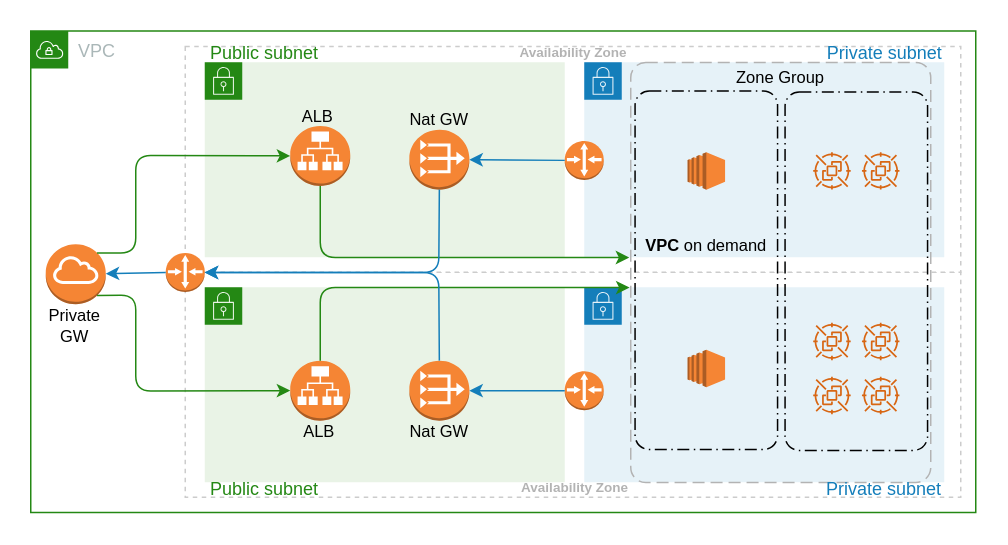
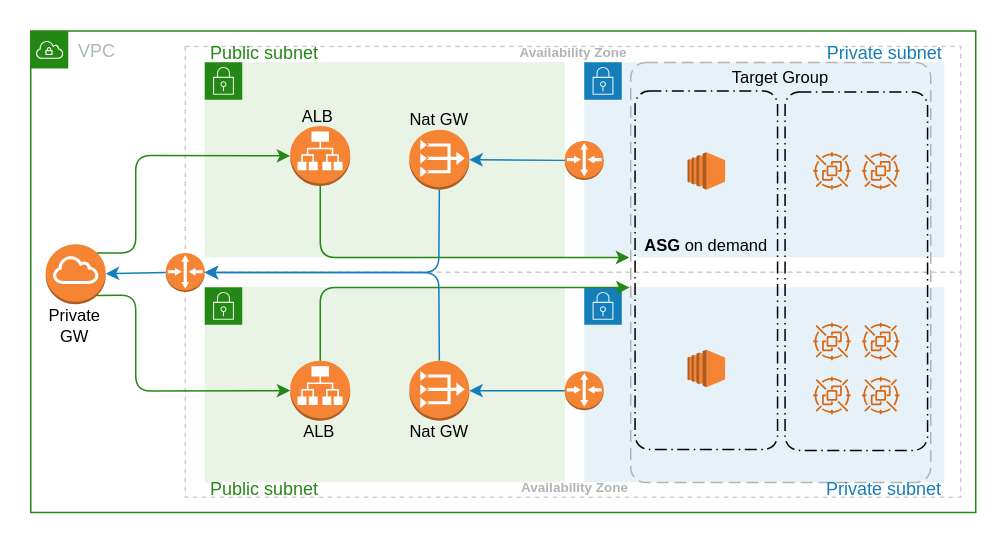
(781, 77) -> (781, 77)
(707, 245) -> (707, 245)
